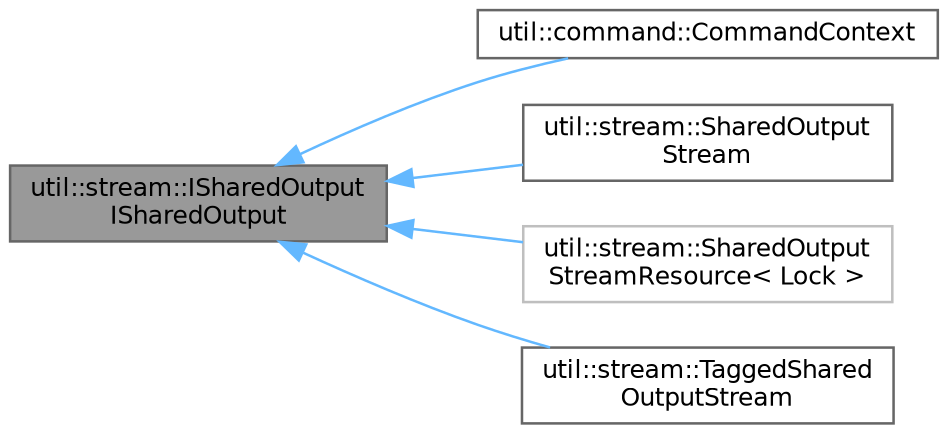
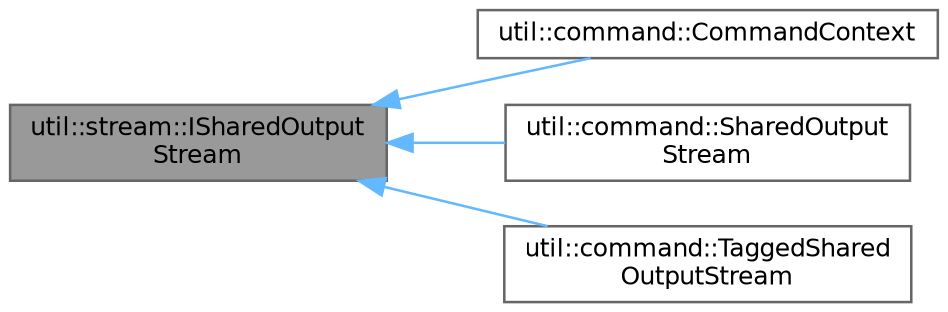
(708, 143) -> (708, 143)
(198, 203) -> (198, 143)
(708, 264) -> none
(708, 385) -> (708, 264)
